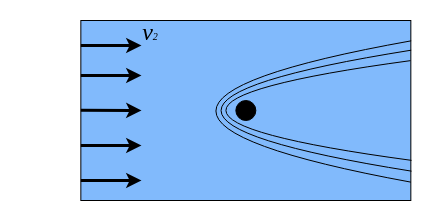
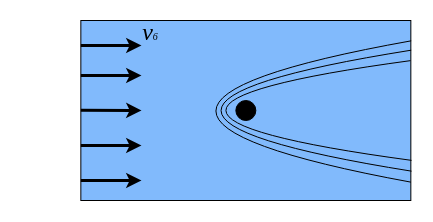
(151, 33) -> (151, 33)
